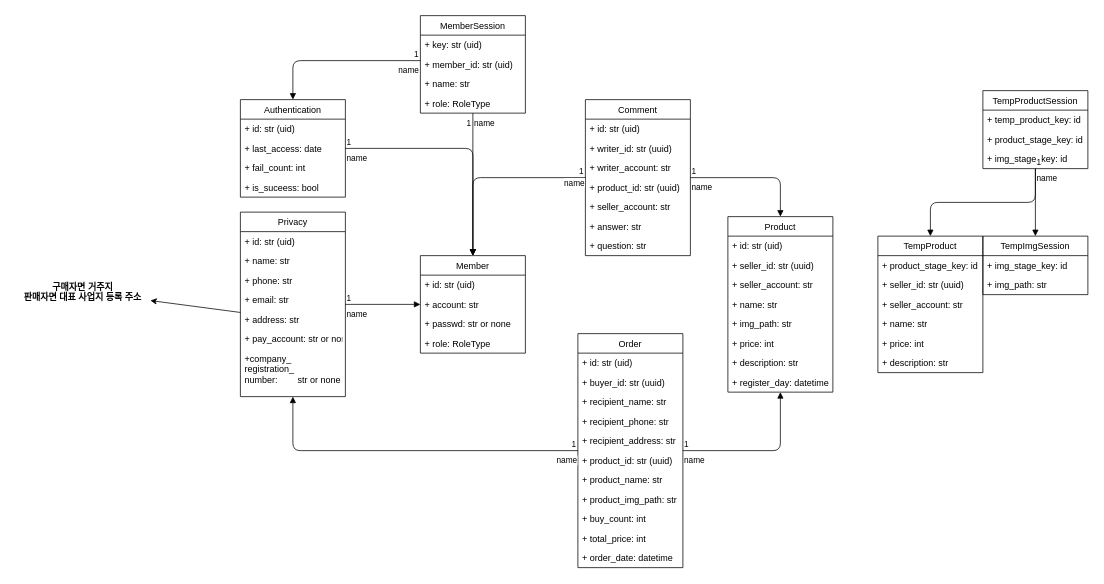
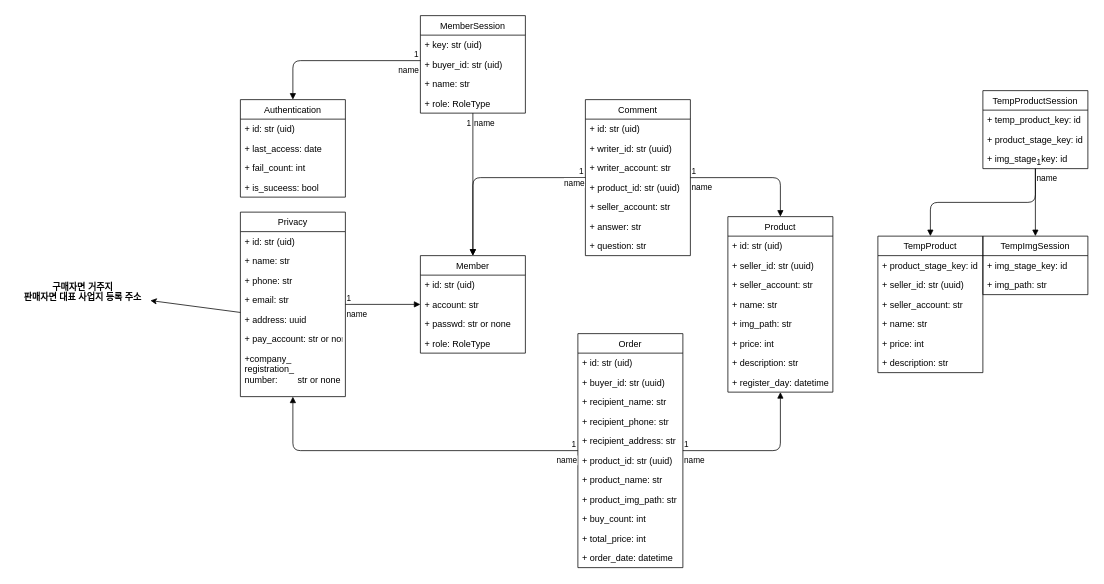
(473, 65) -> (470, 65)
(407, 148) -> none
(276, 320) -> (278, 320)
